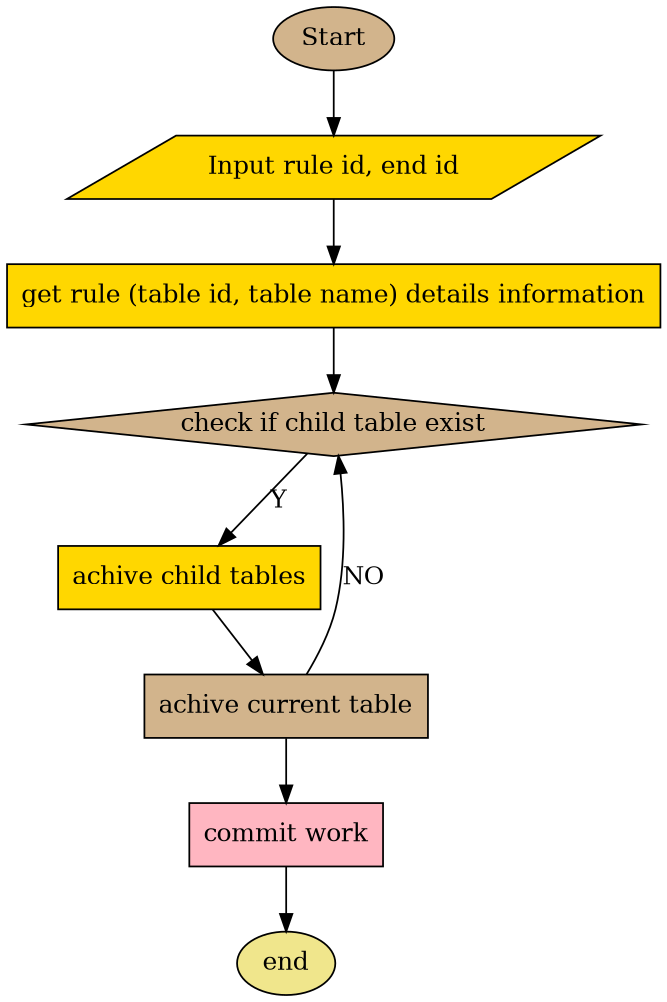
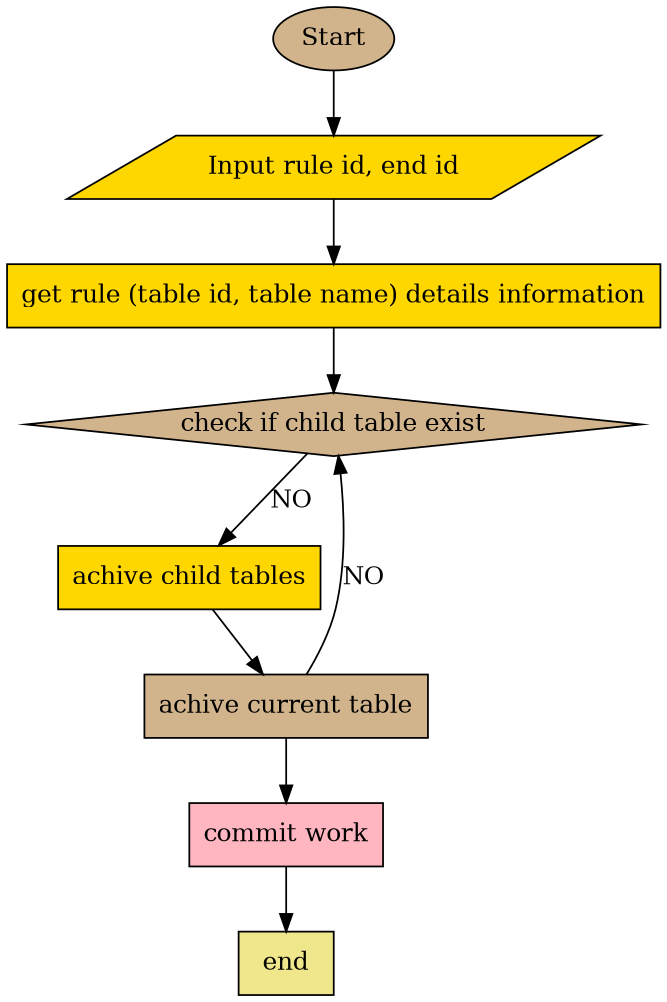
(279, 501) -> (291, 501)
(286, 963) -> (286, 963)
